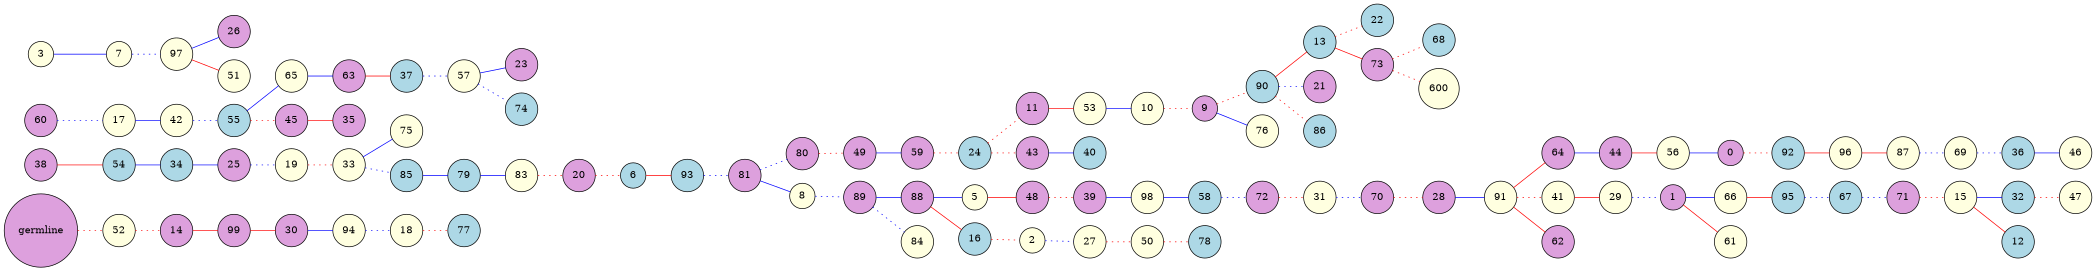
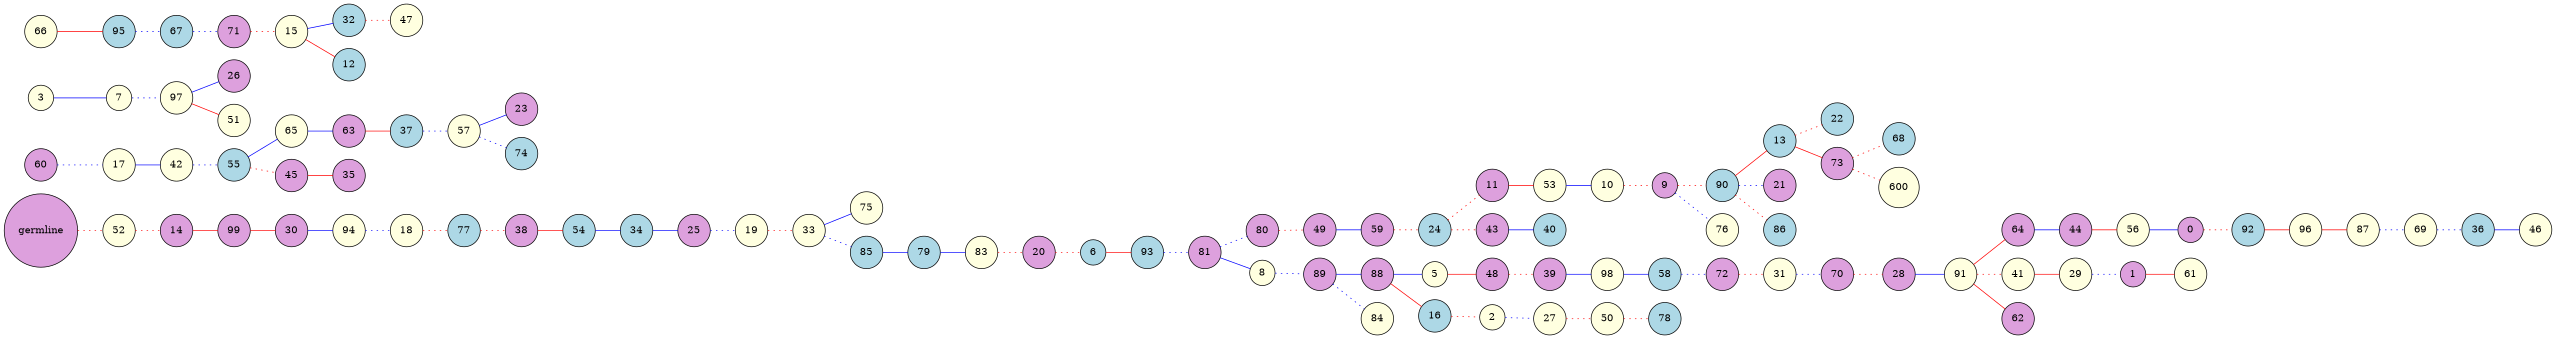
(1232, 119) -> (1692, 206)
(1700, 197) -> none
none -> (493, 231)
